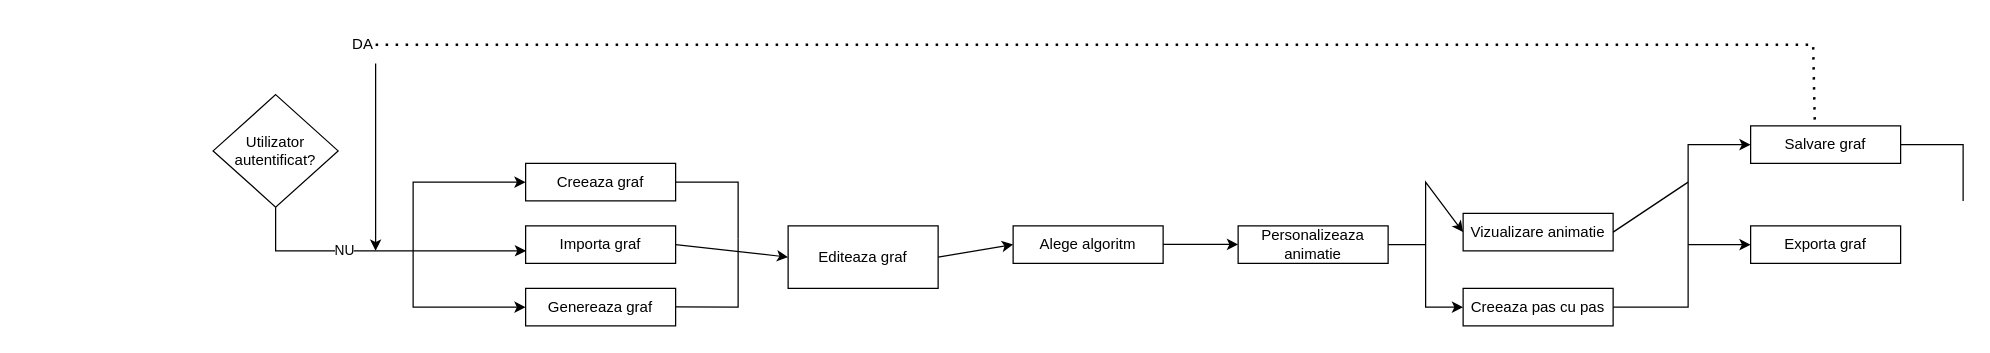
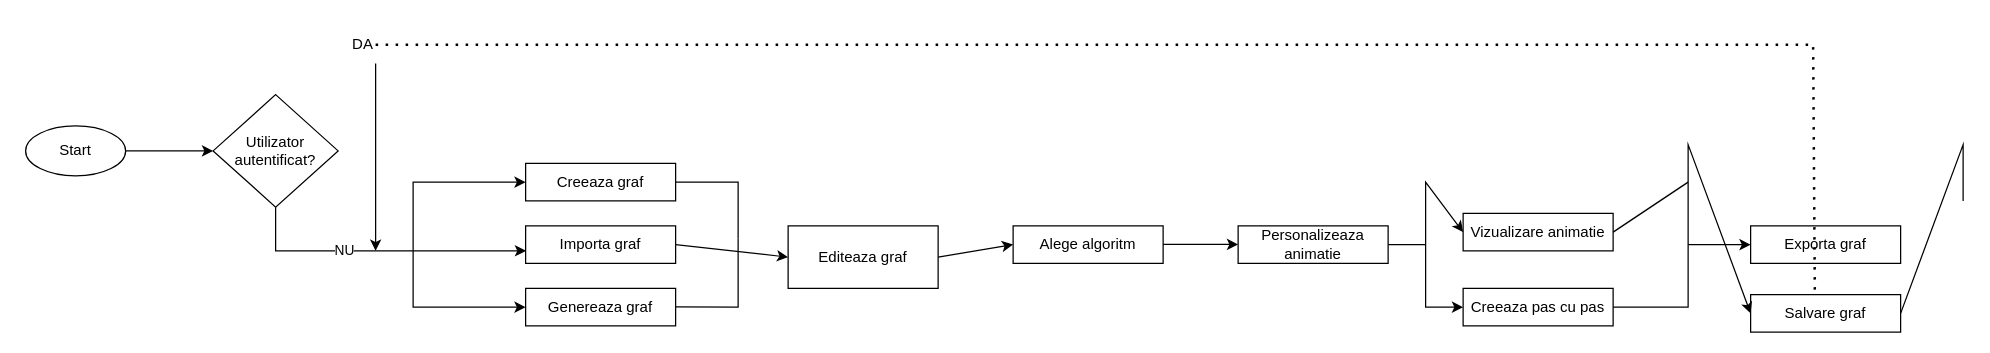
(1826, 144) -> (1826, 313)
none -> (76, 151)
none -> (165, 151)
